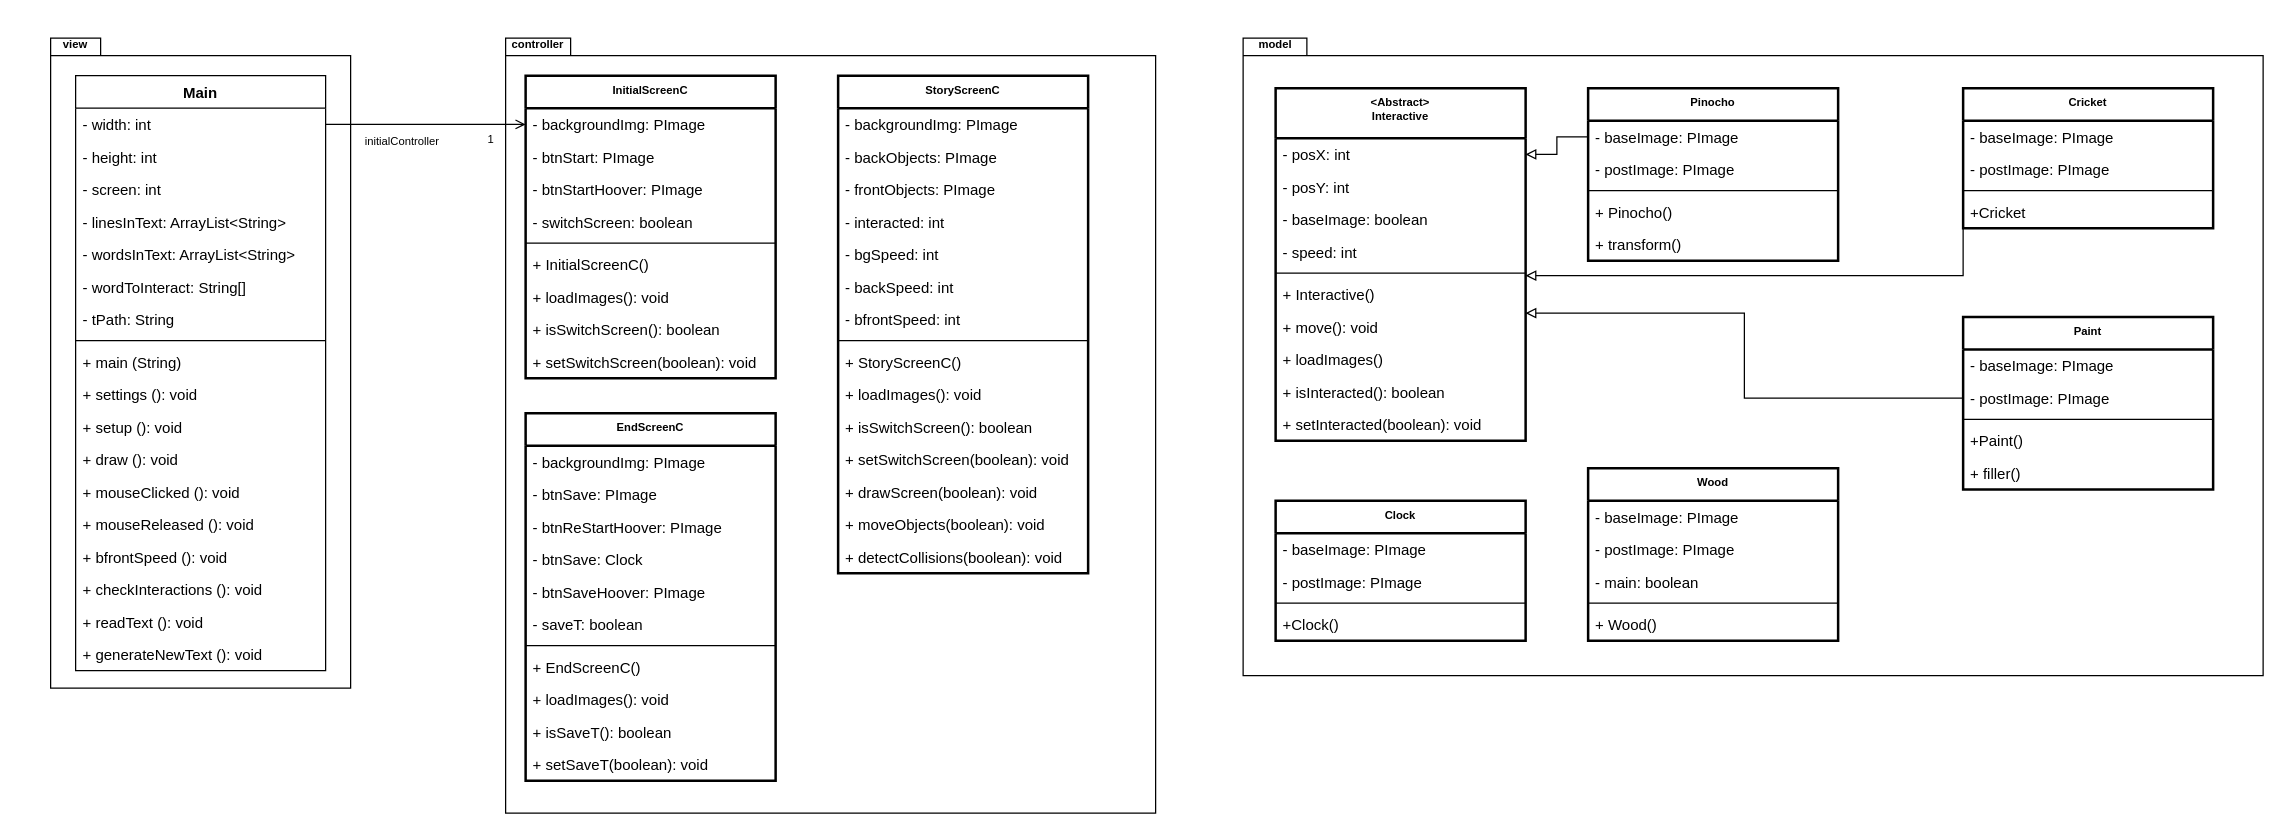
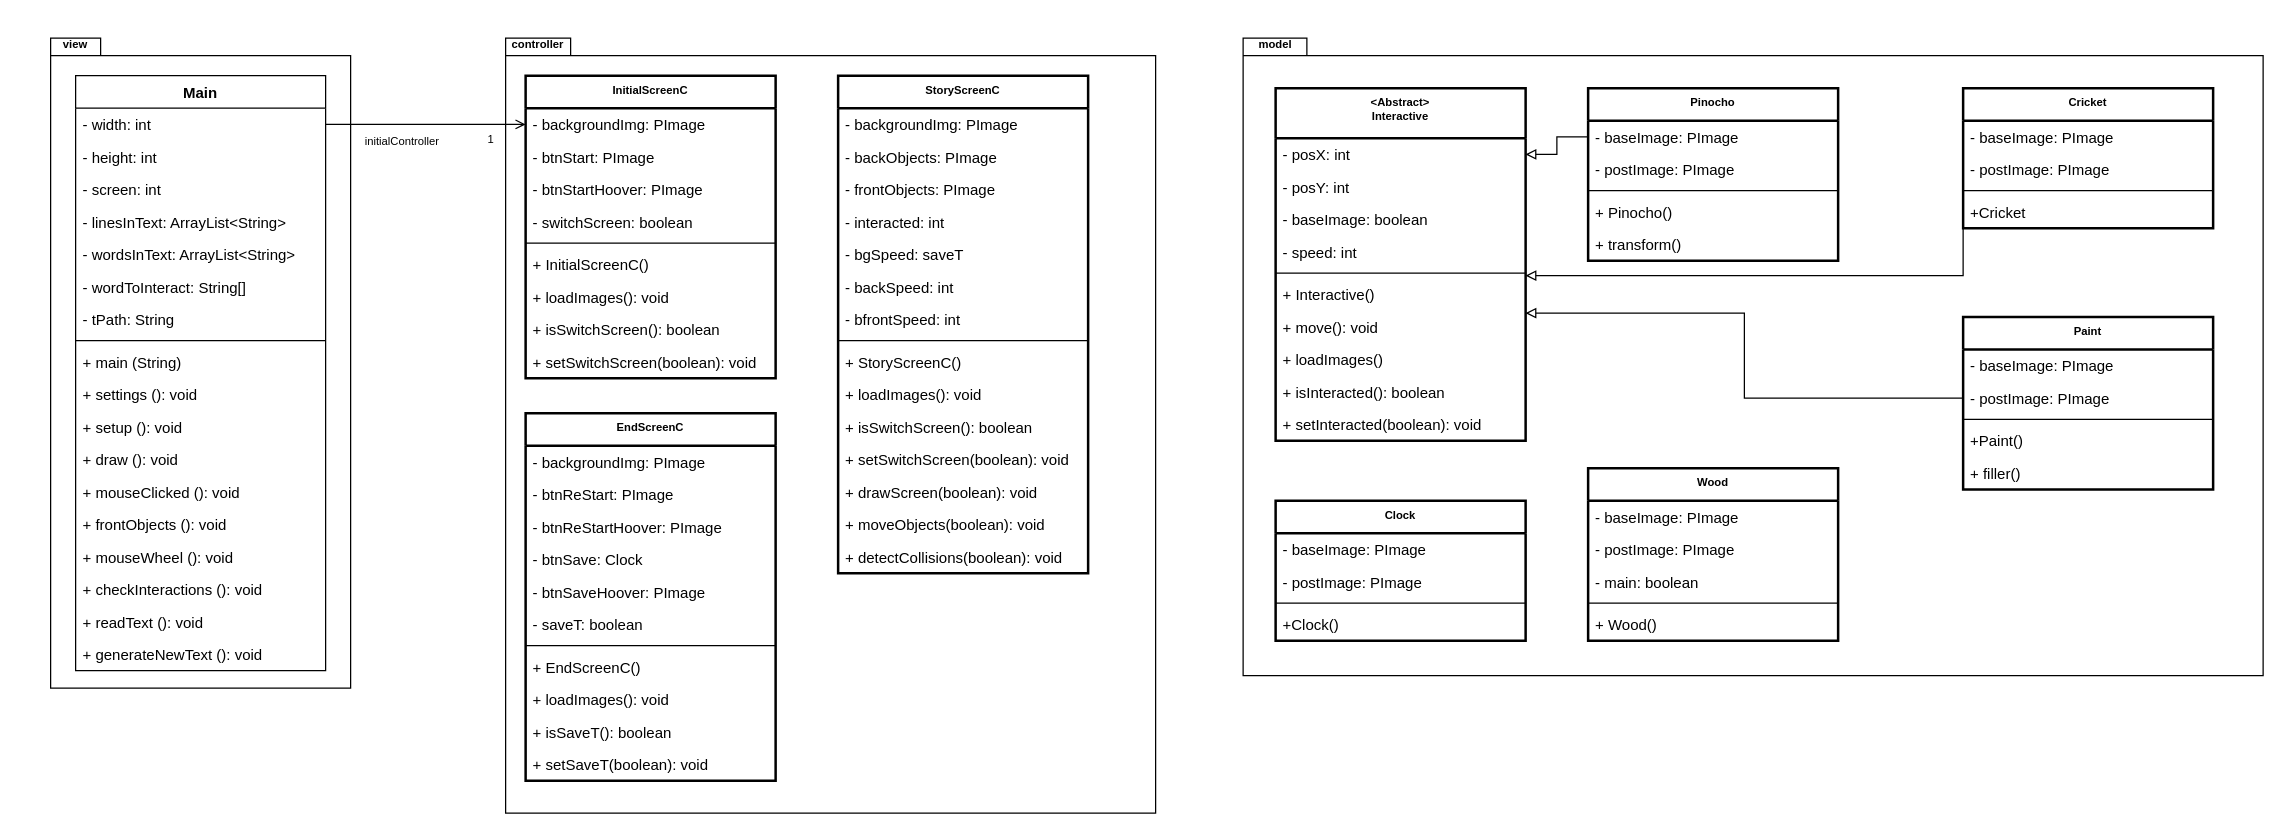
(896, 255) -> (906, 255)
(598, 495) -> (611, 495)
(172, 525) -> (169, 525)
(165, 558) -> (159, 558)
